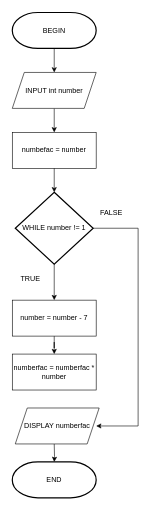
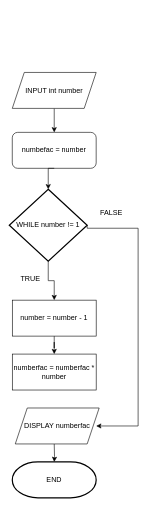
(54, 30) -> none
(54, 66) -> none
(54, 150) -> (54, 150)
(54, 228) -> (48, 225)
(54, 318) -> (54, 318)
